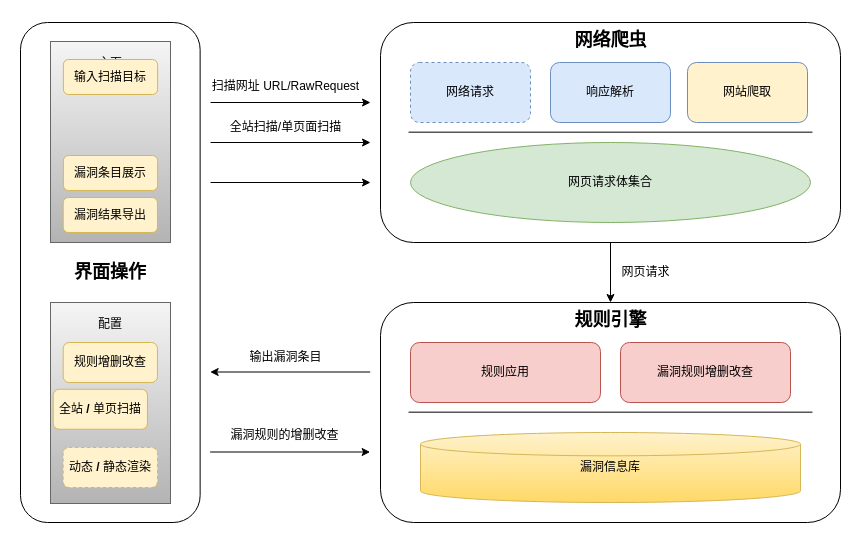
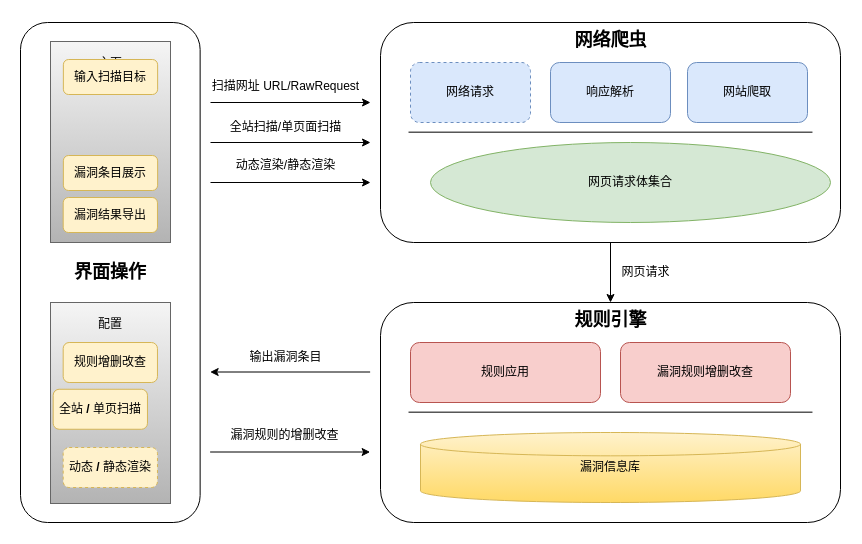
(748, 93) -> (748, 93)
none -> (285, 166)
(611, 183) -> (631, 183)
